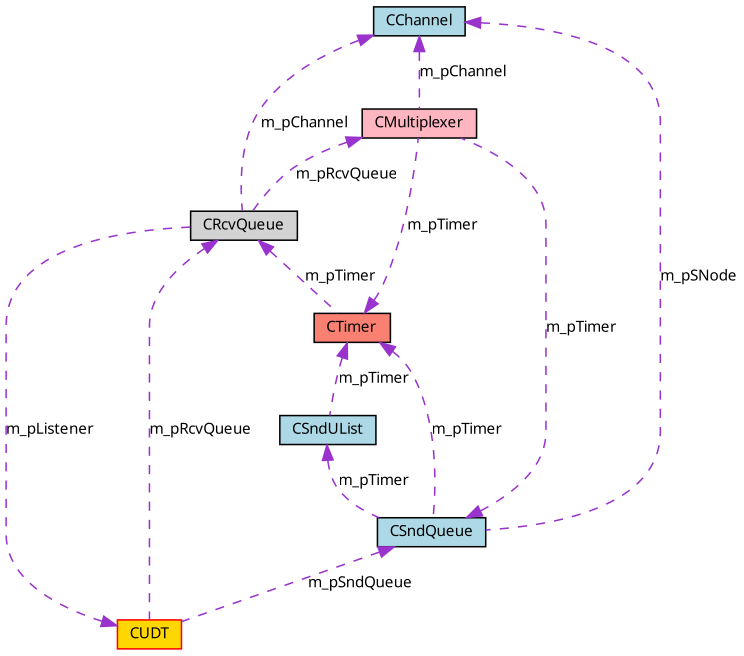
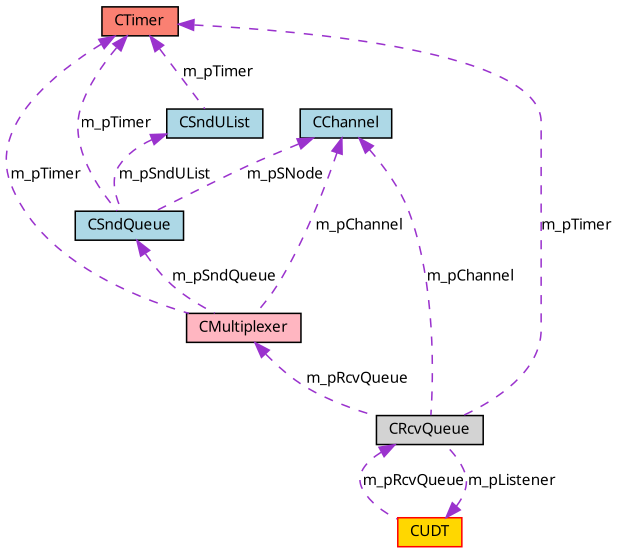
(304, 282) -> (532, 101)
(582, 328) -> (225, 277)
(374, 481) -> (165, 175)
(281, 587) -> none
